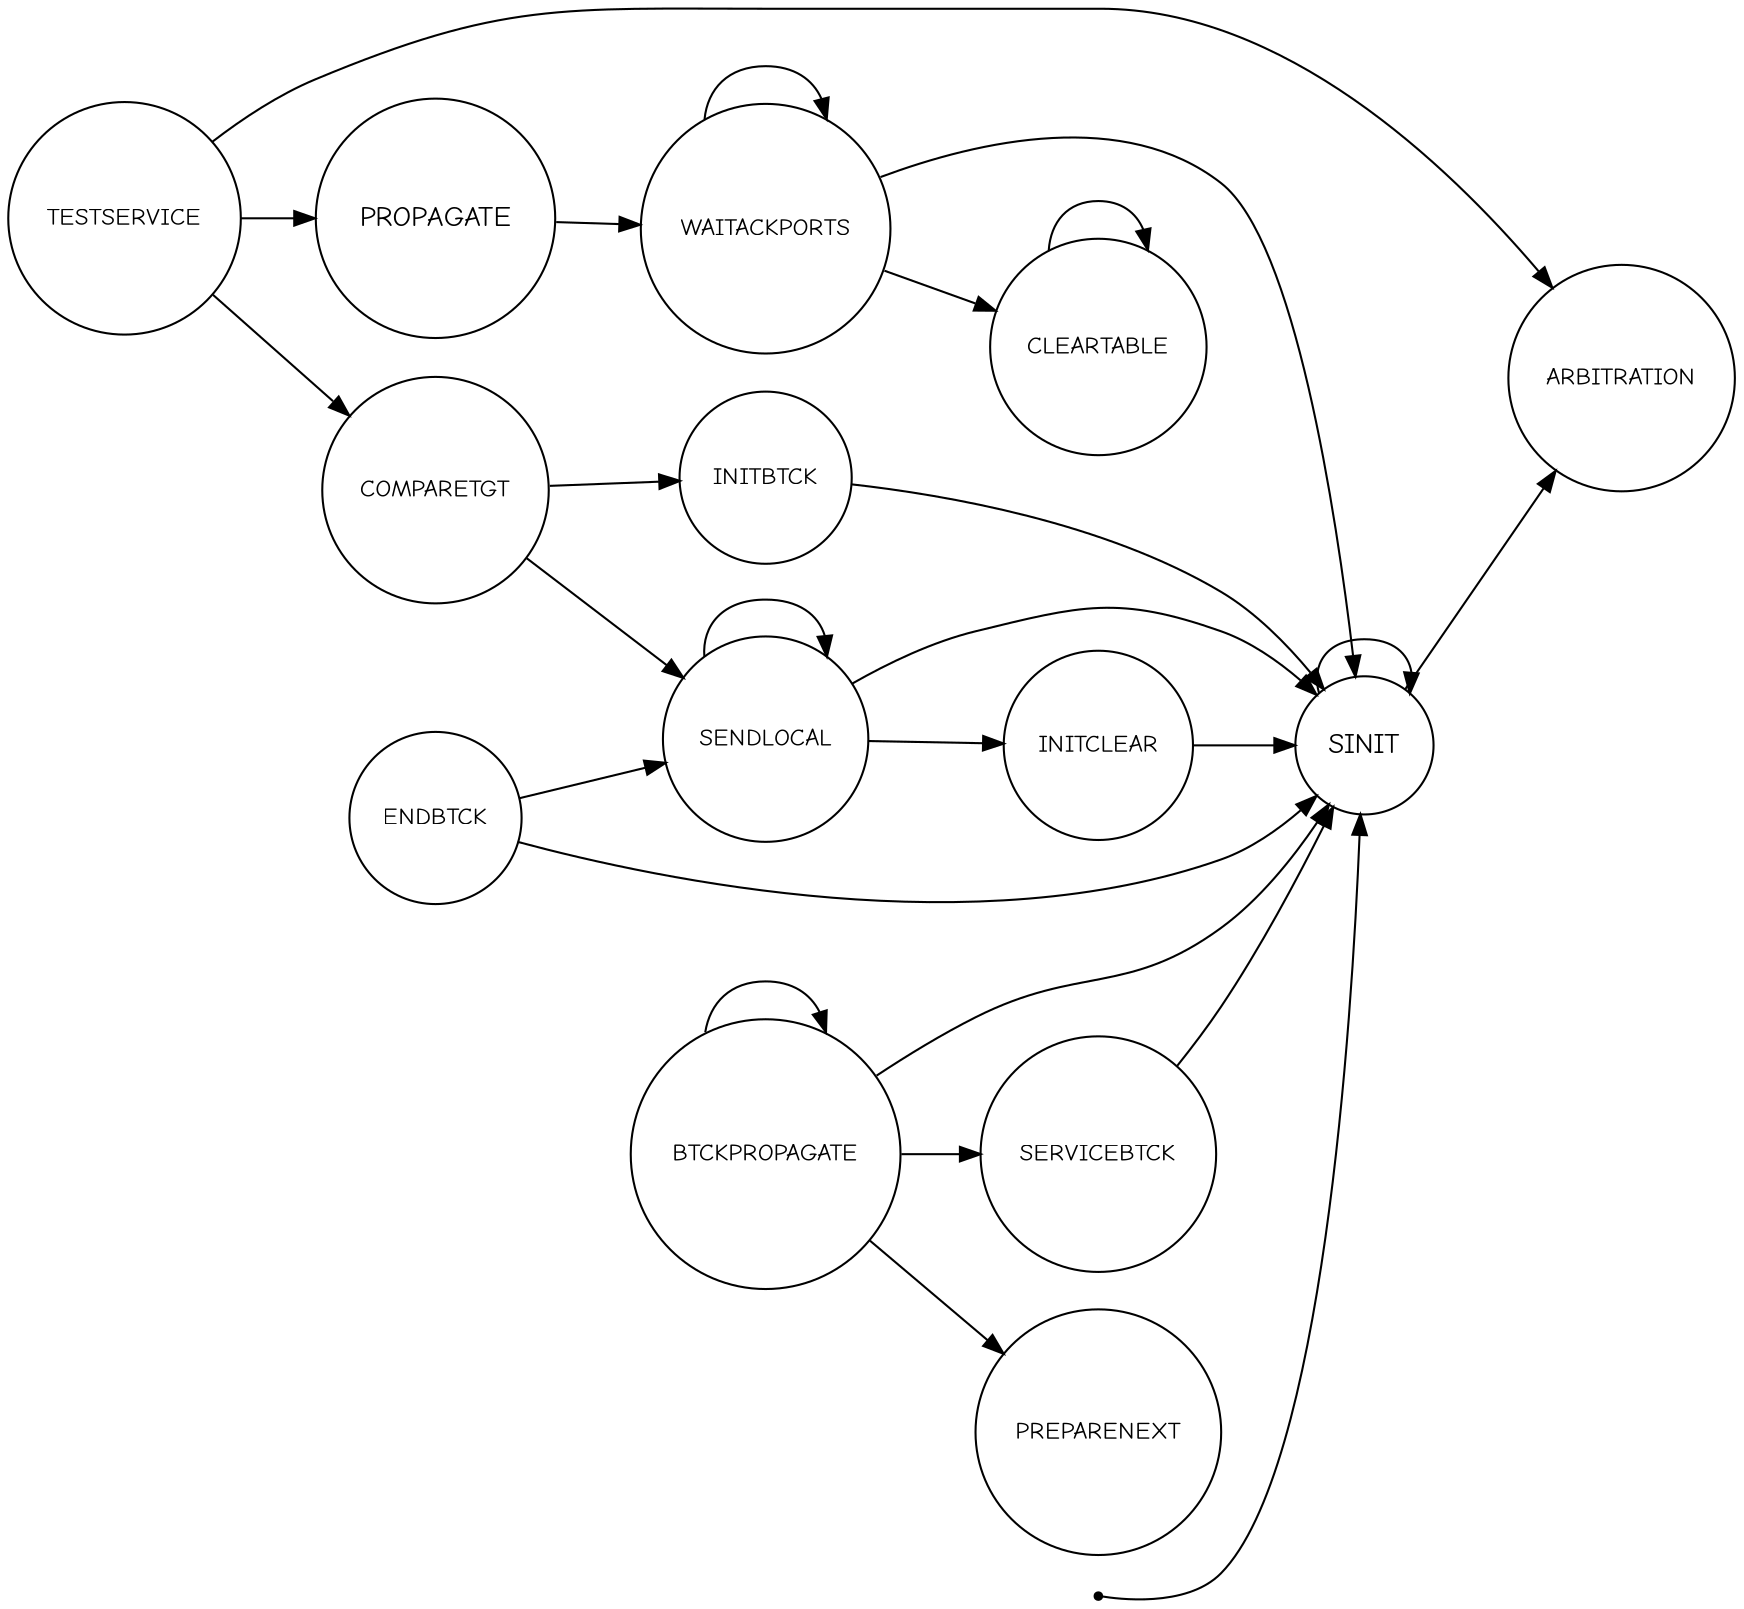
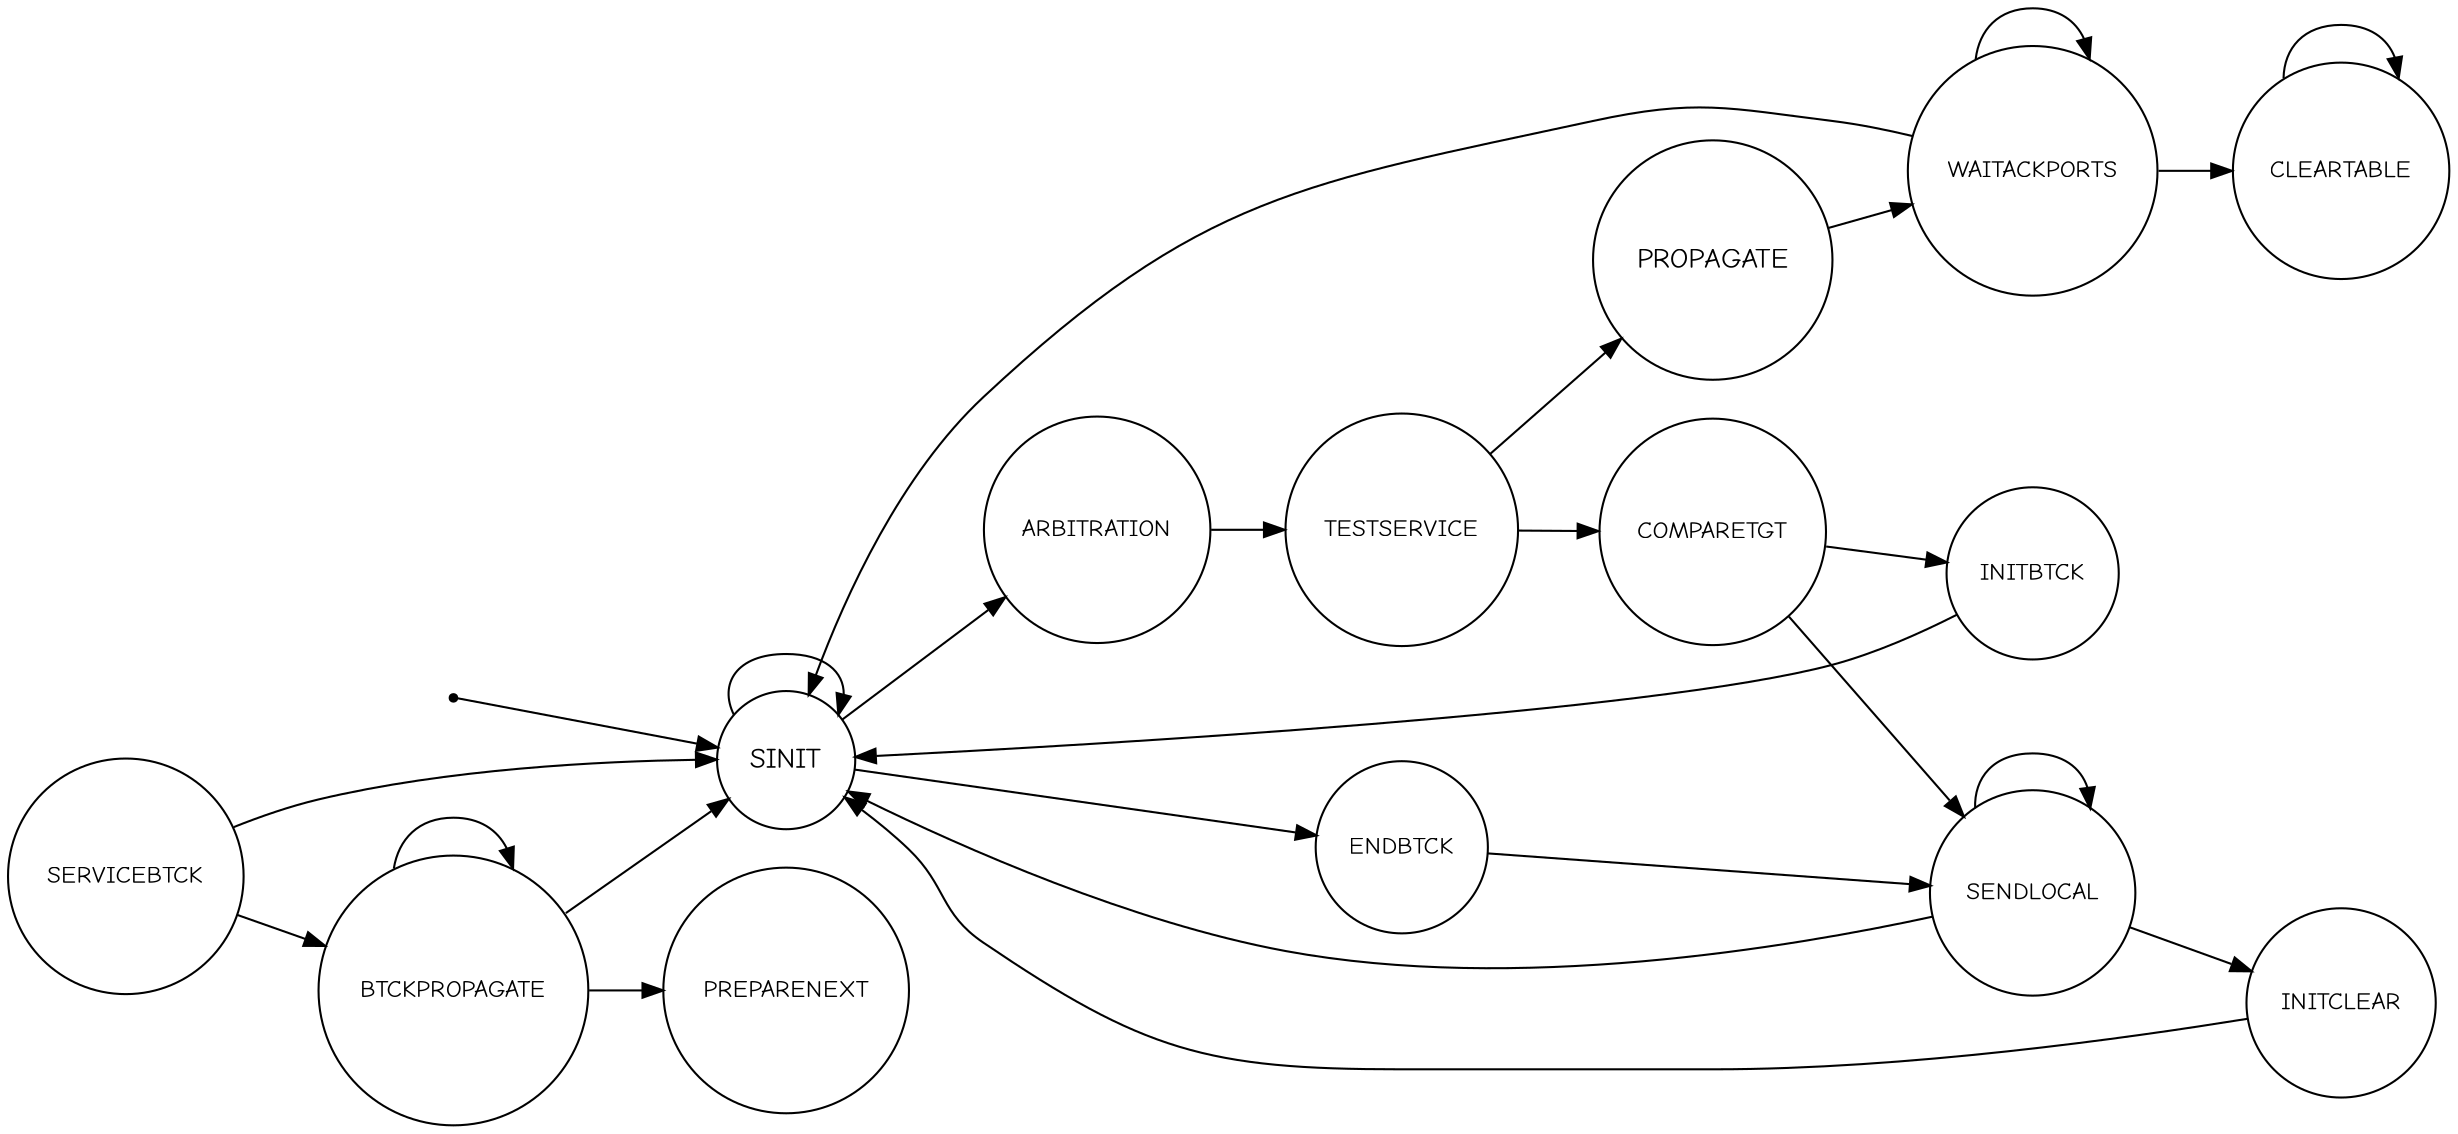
(906, 9) -> (1237, 530)
(916, 902) -> (1075, 801)
(930, 1154) -> (271, 927)
